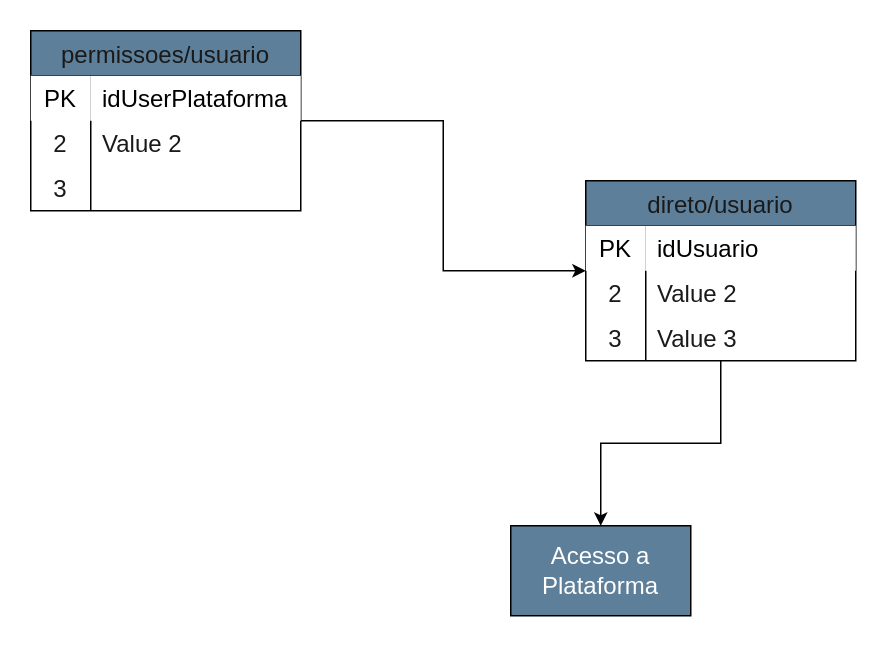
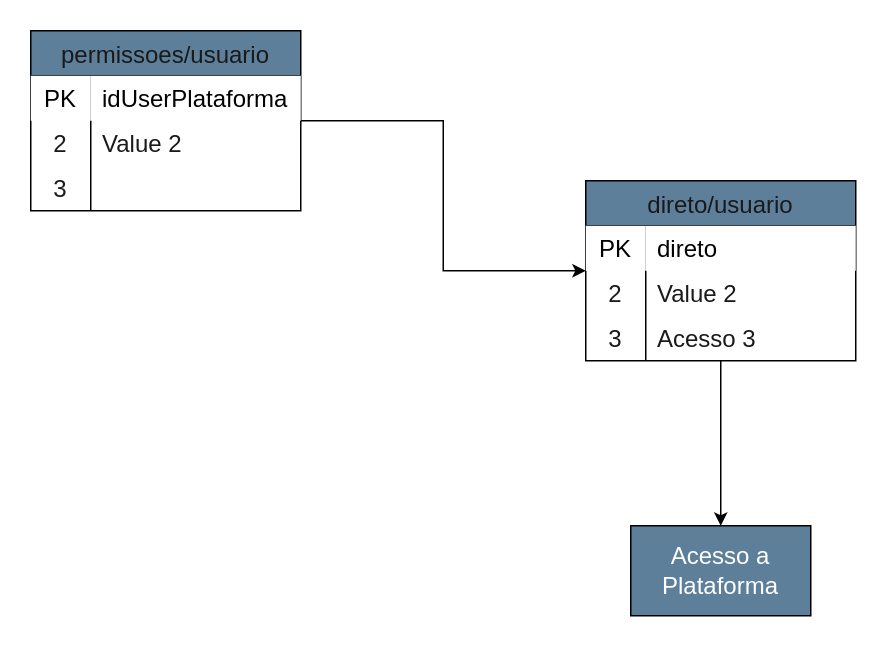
(712, 248) -> (695, 248)
(699, 338) -> (708, 338)
(601, 571) -> (721, 571)
